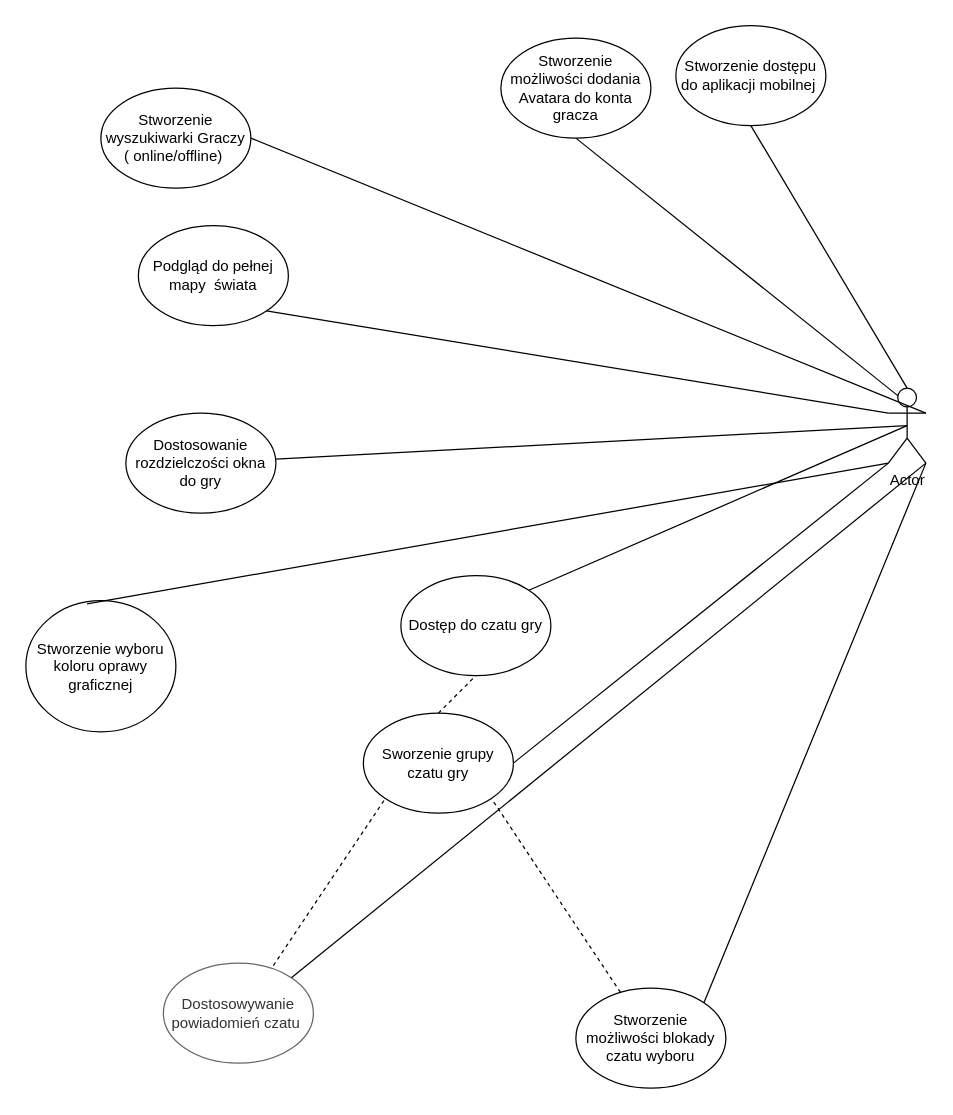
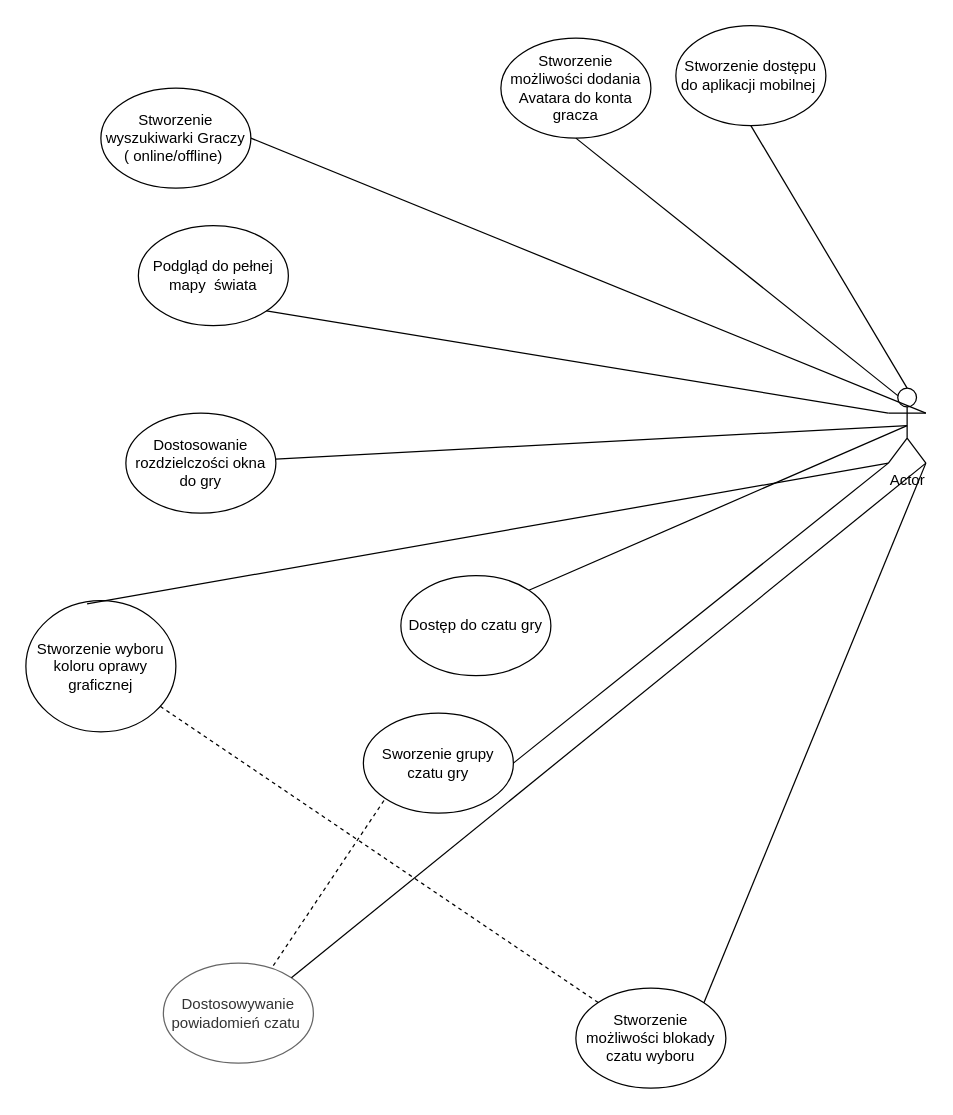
(456, 695) -> none
(556, 896) -> (379, 854)
